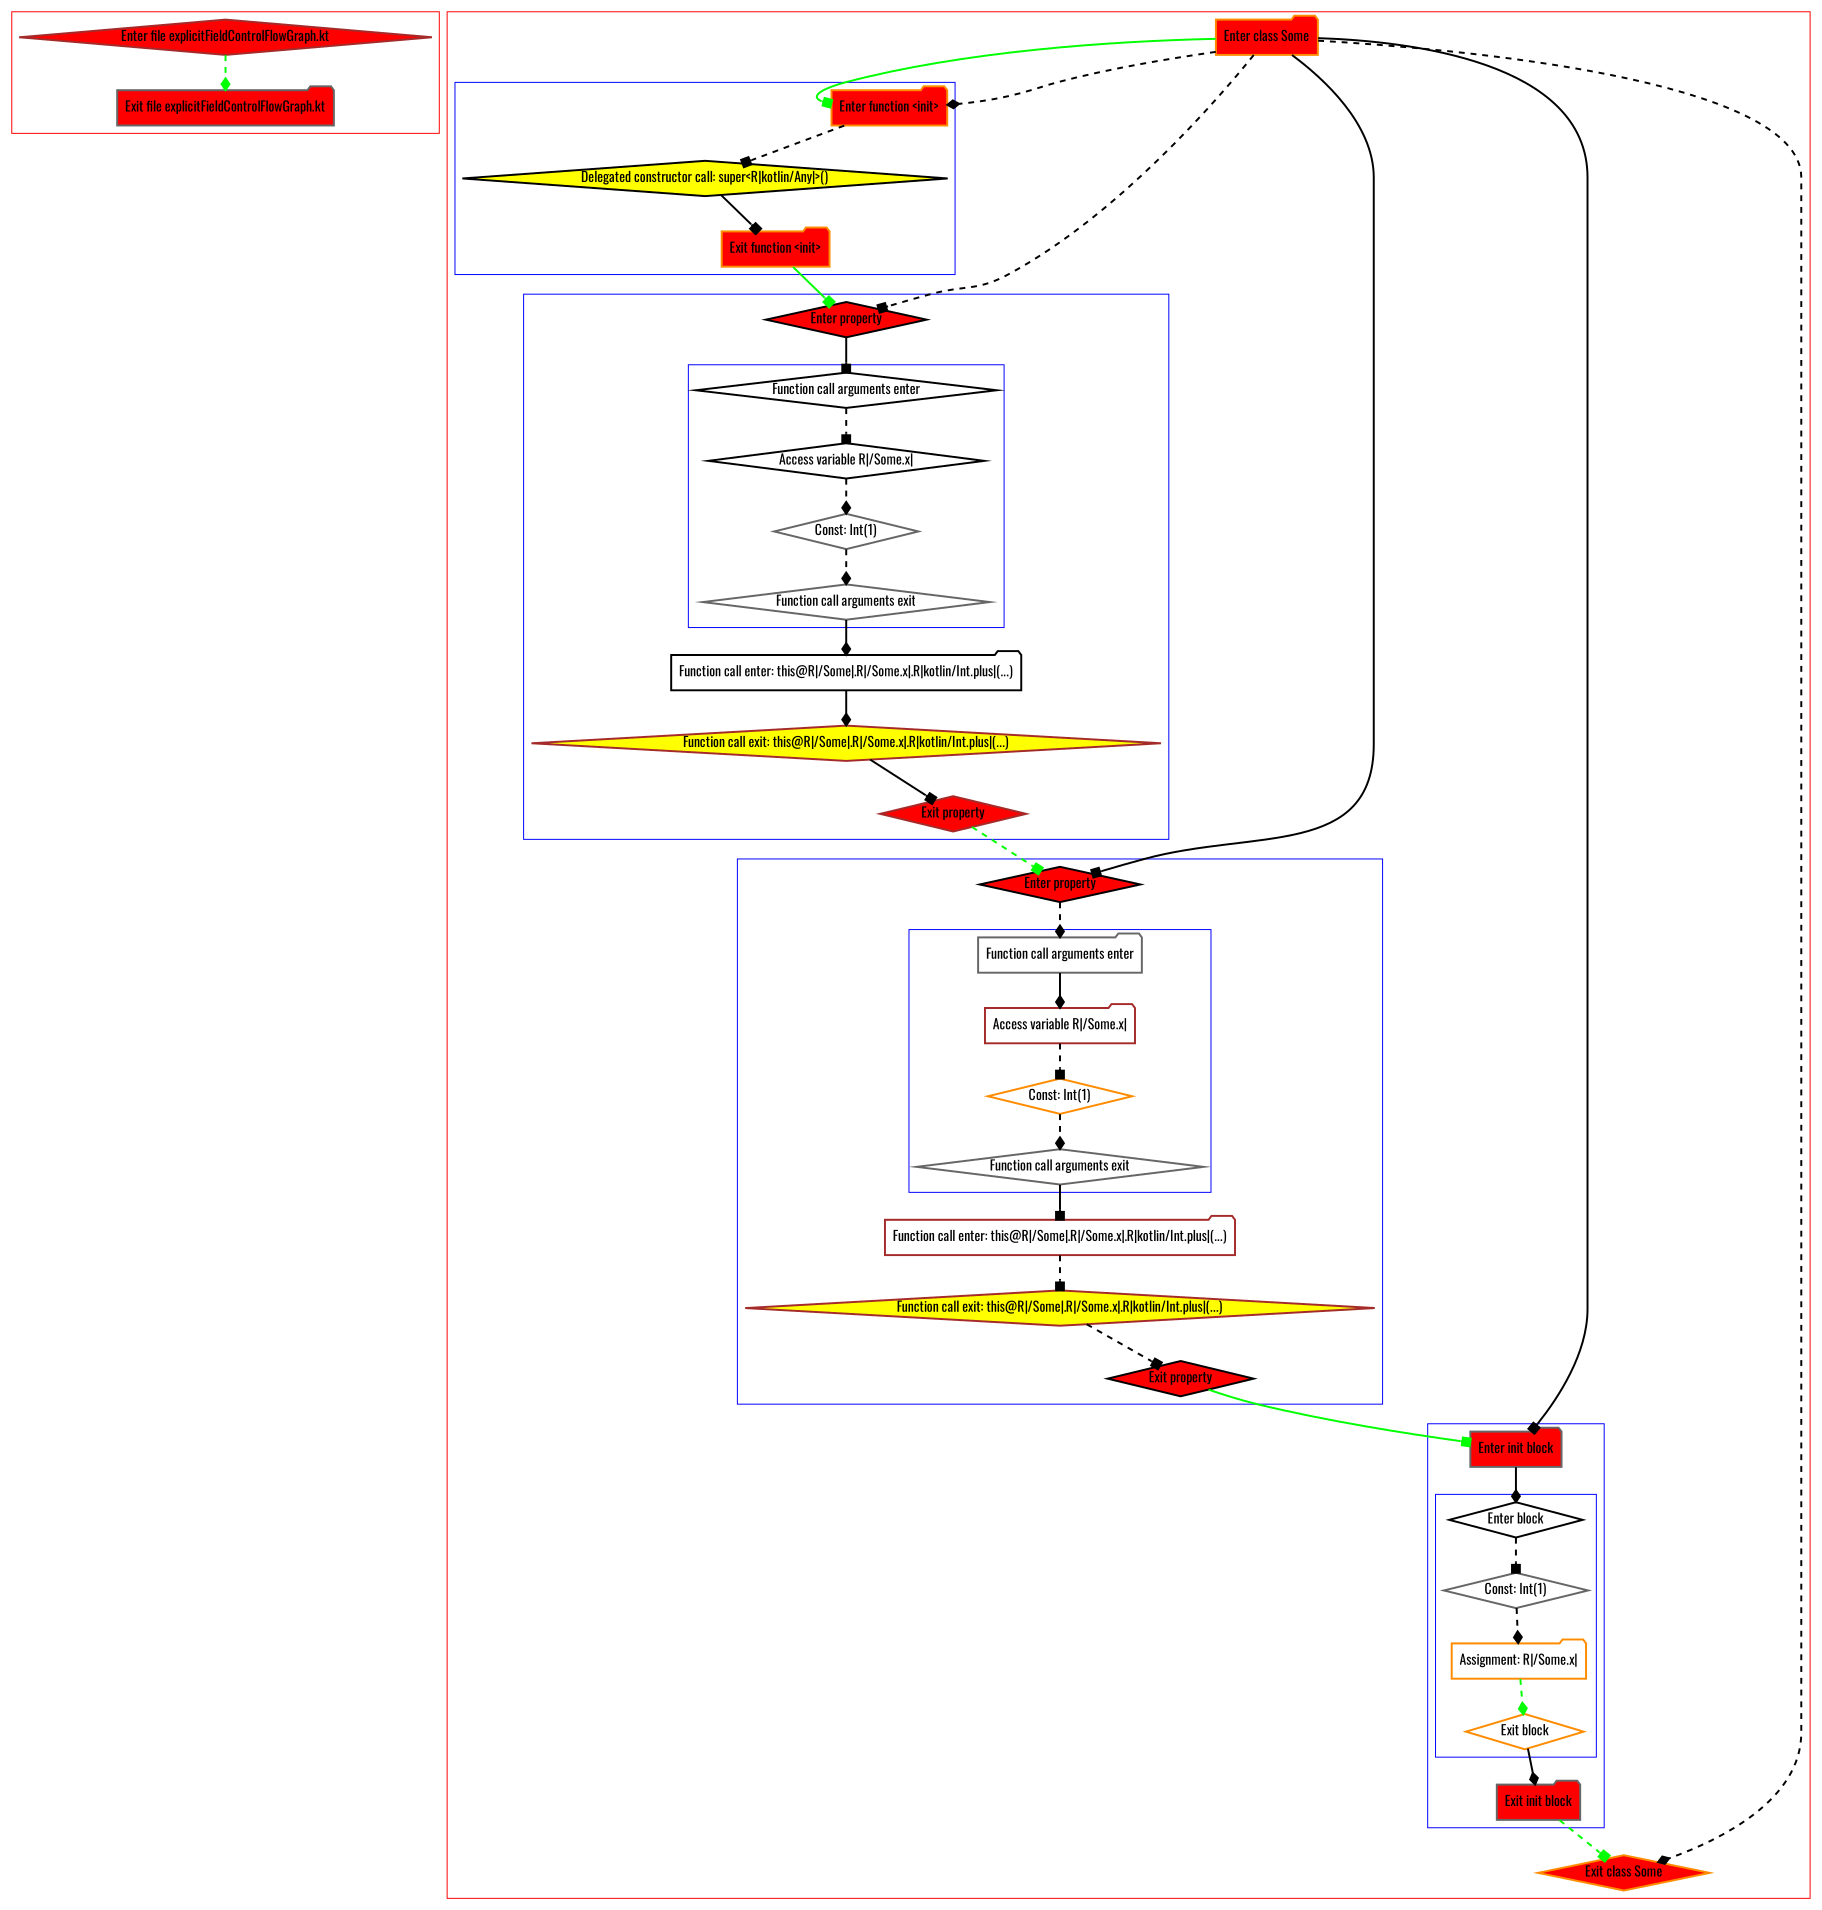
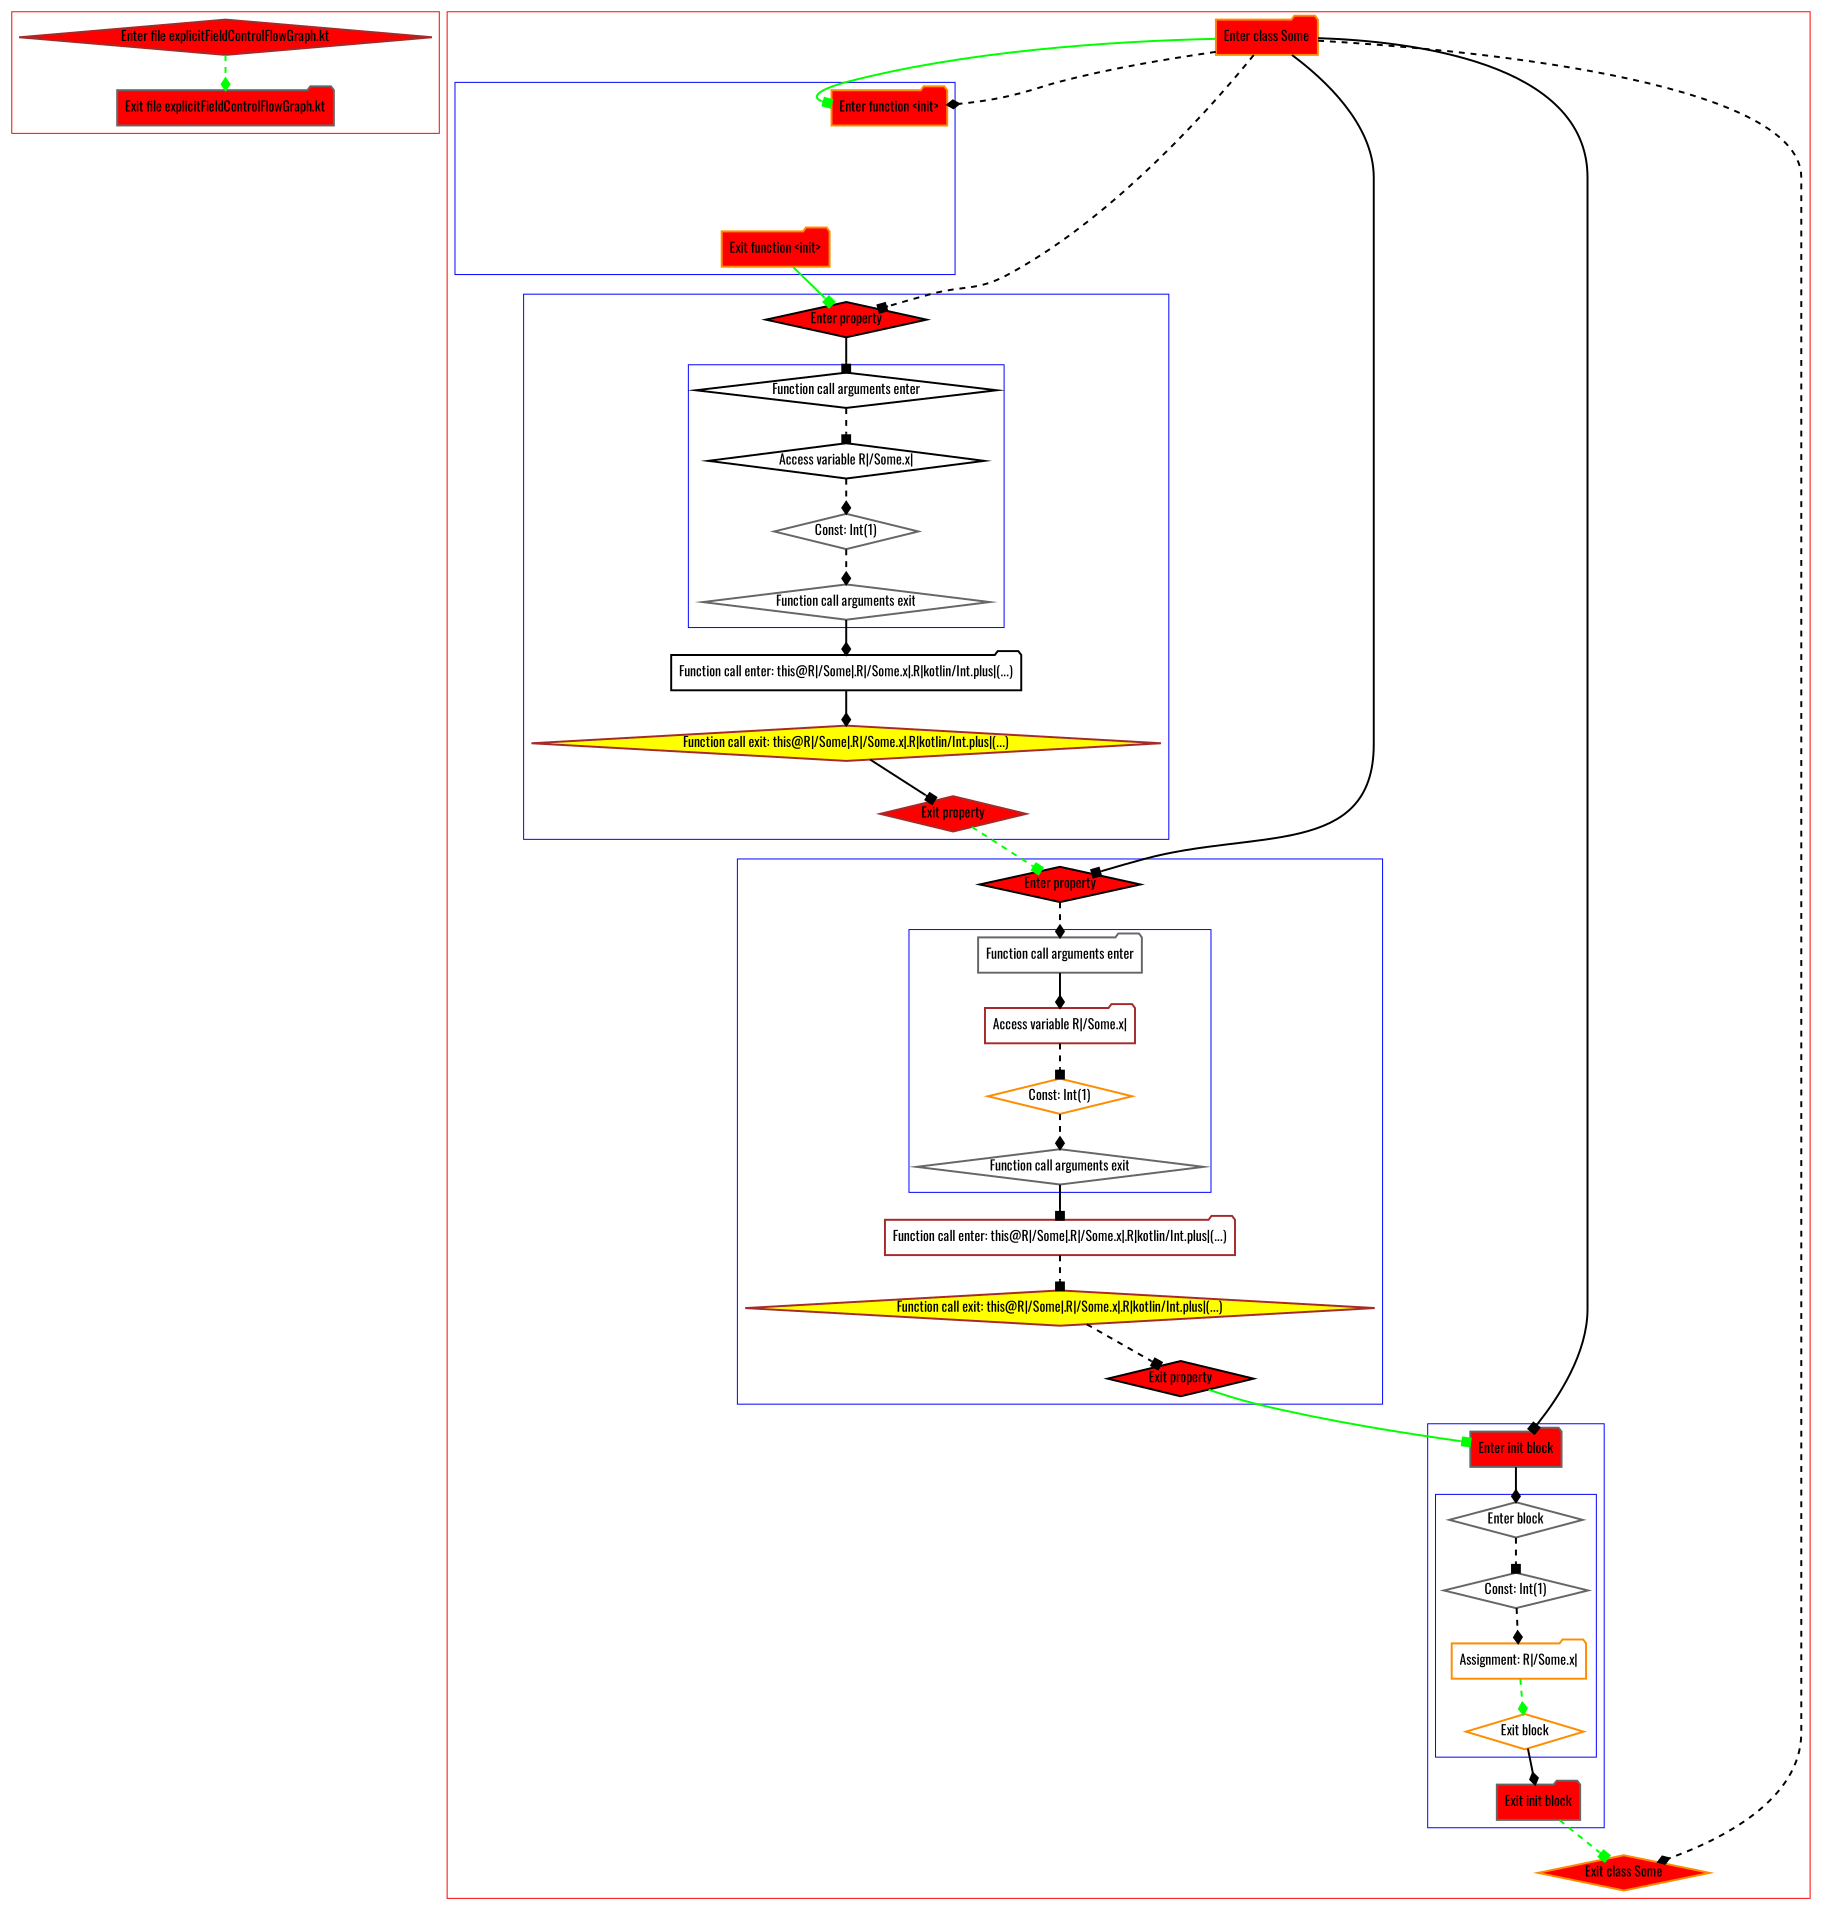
(705, 178) -> none
(1516, 1520) -> (1516, 1520)
